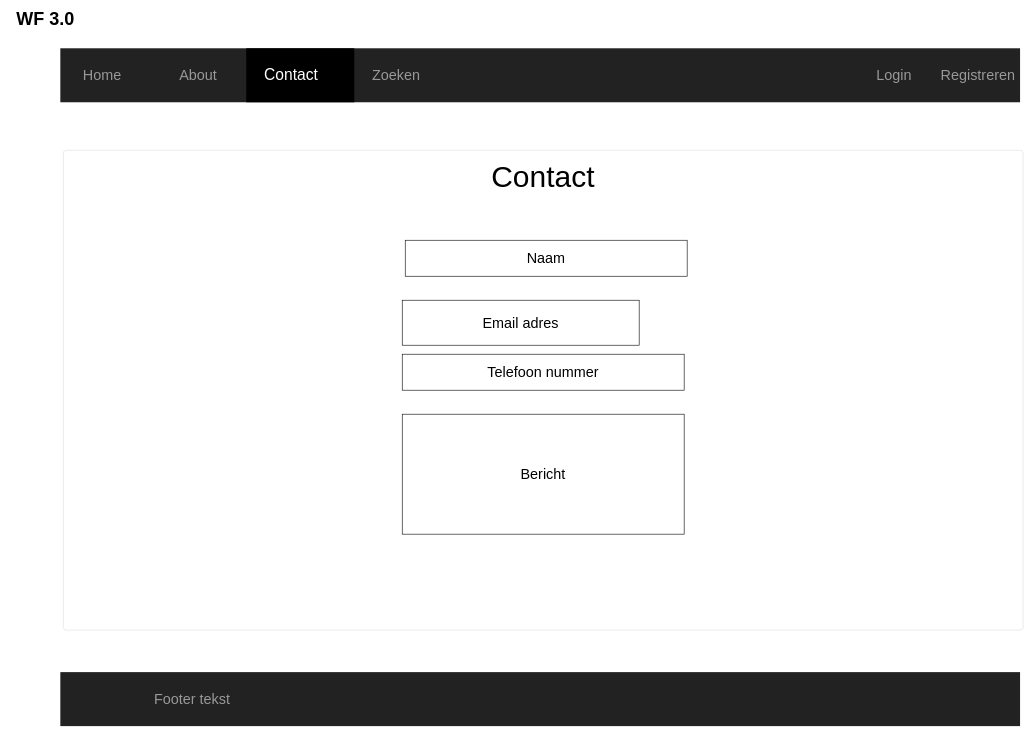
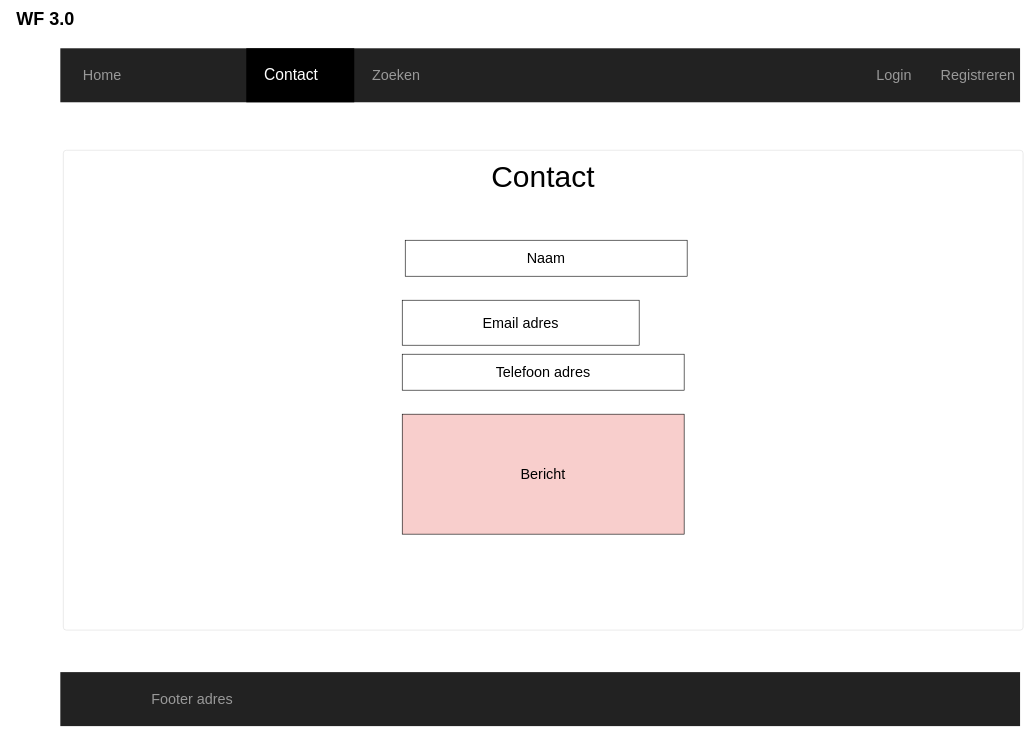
(198, 75) -> none
(543, 372) -> (543, 372)
(543, 474) -> (543, 474)
(192, 699) -> (192, 699)
